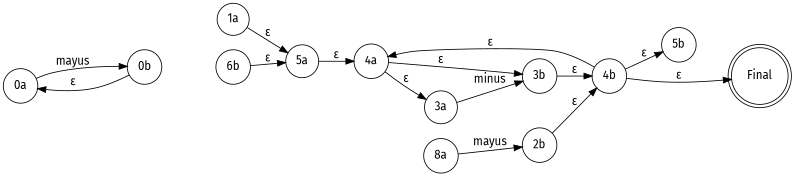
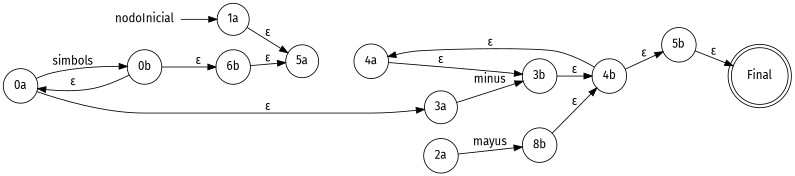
none -> (145, 19)
(332, 61) -> none
(73, 62) -> (73, 62)
none -> (185, 67)
(675, 82) -> (710, 57)
(402, 84) -> (225, 113)
(540, 145) -> (540, 145)
(441, 156) -> (441, 156)
